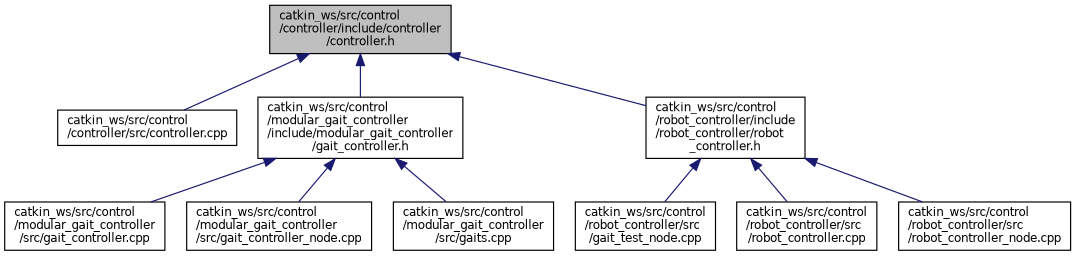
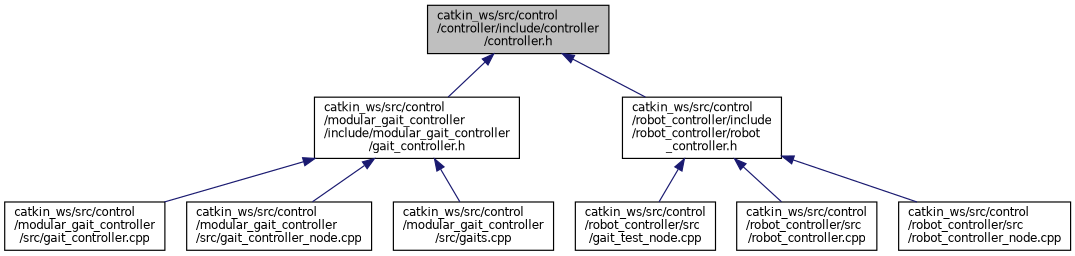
(147, 128) -> none
